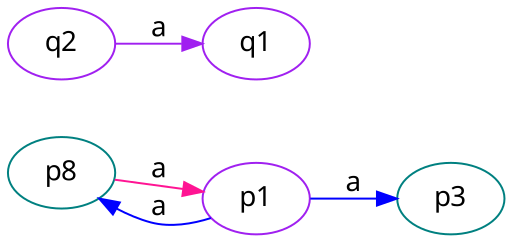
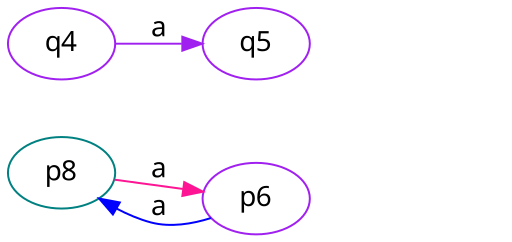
(62, 44) -> (62, 44)
(256, 44) -> (256, 44)
(256, 199) -> (256, 199)
(451, 199) -> none
